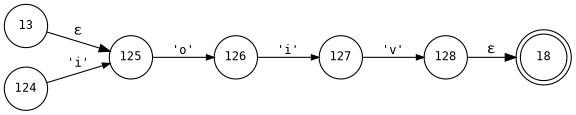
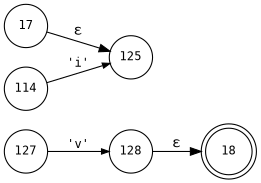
(26, 26) -> (26, 26)
(236, 57) -> none
(26, 89) -> (26, 89)
